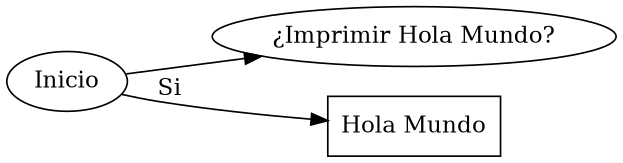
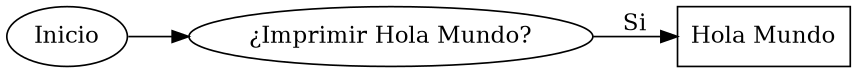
(216, 110) -> (627, 37)
